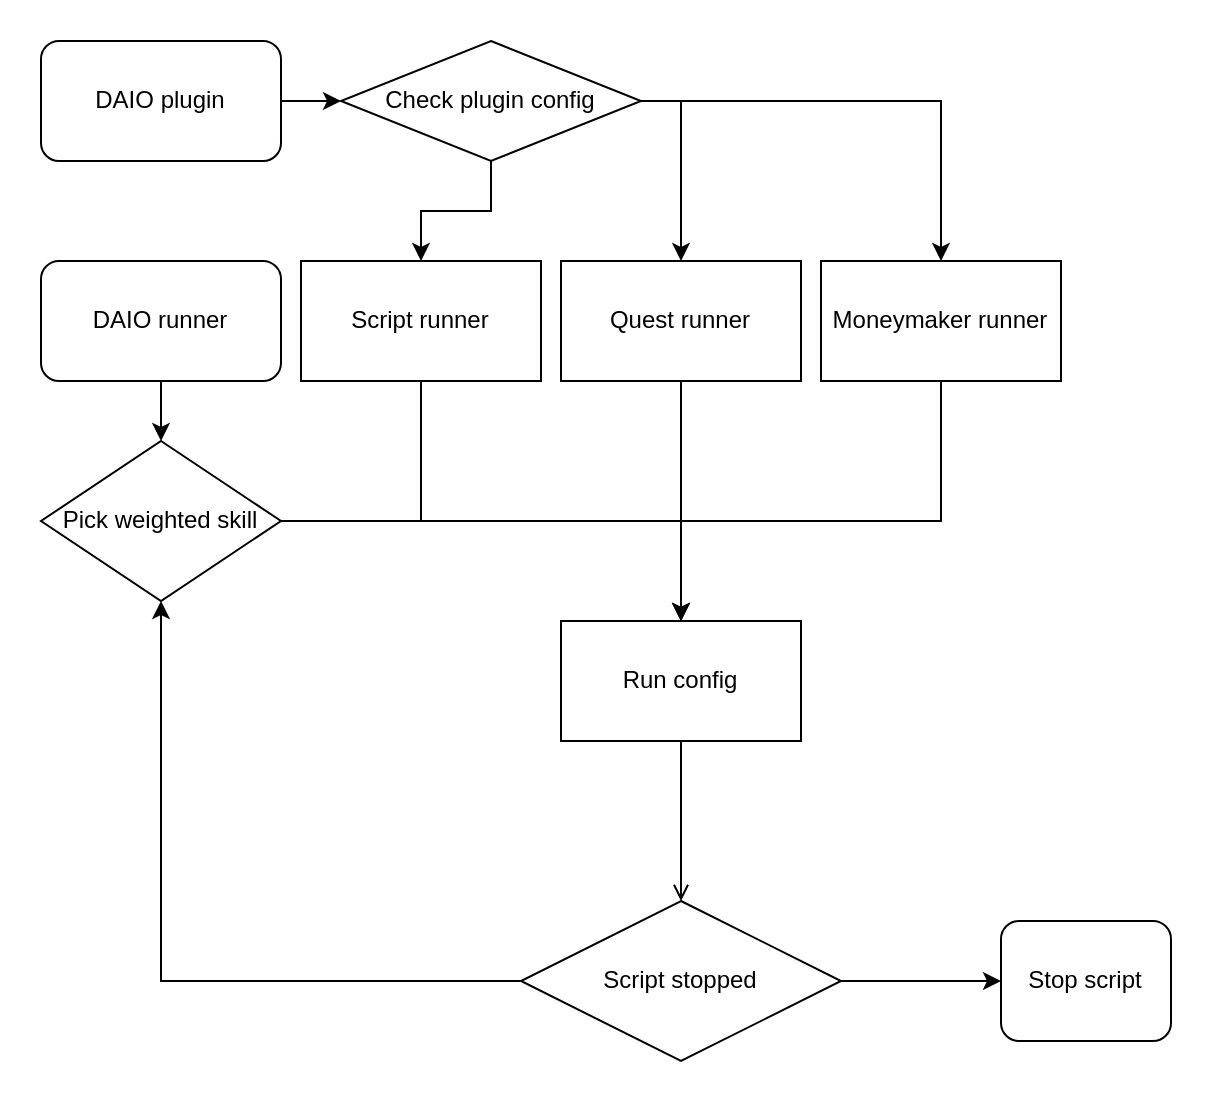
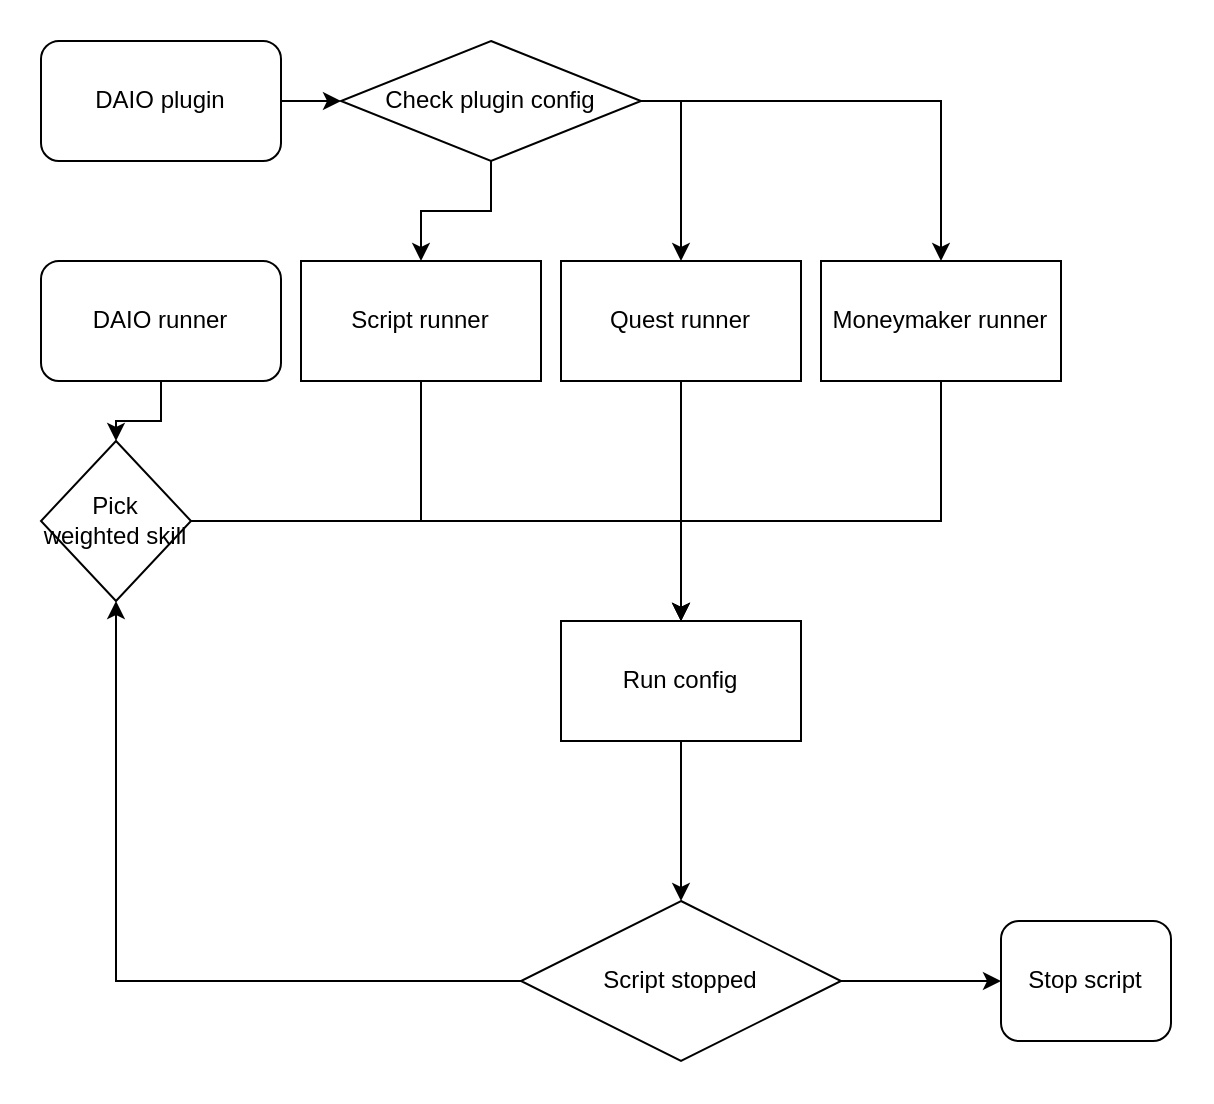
(161, 521) -> (116, 521)
(681, 888) -> (681, 886)
